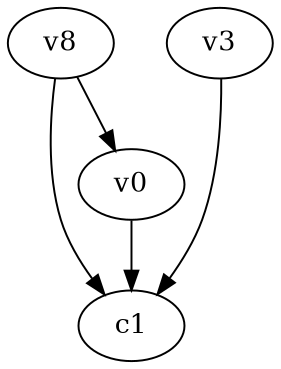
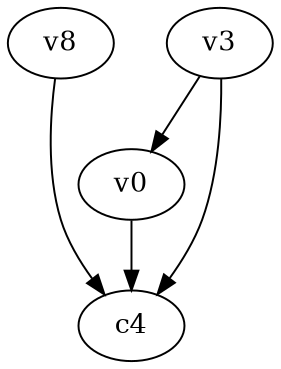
(92, 105) -> (181, 105)
(131, 326) -> (131, 326)
